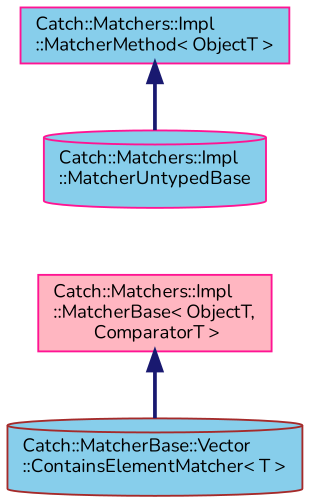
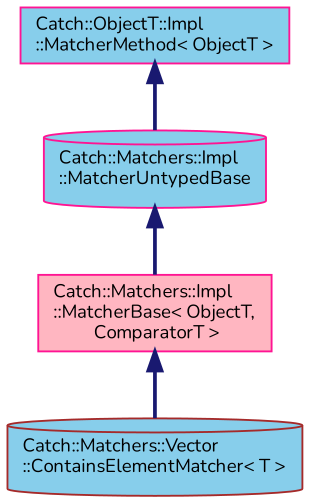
(155, 35) -> (155, 35)
none -> (155, 251)
(155, 457) -> (155, 457)
